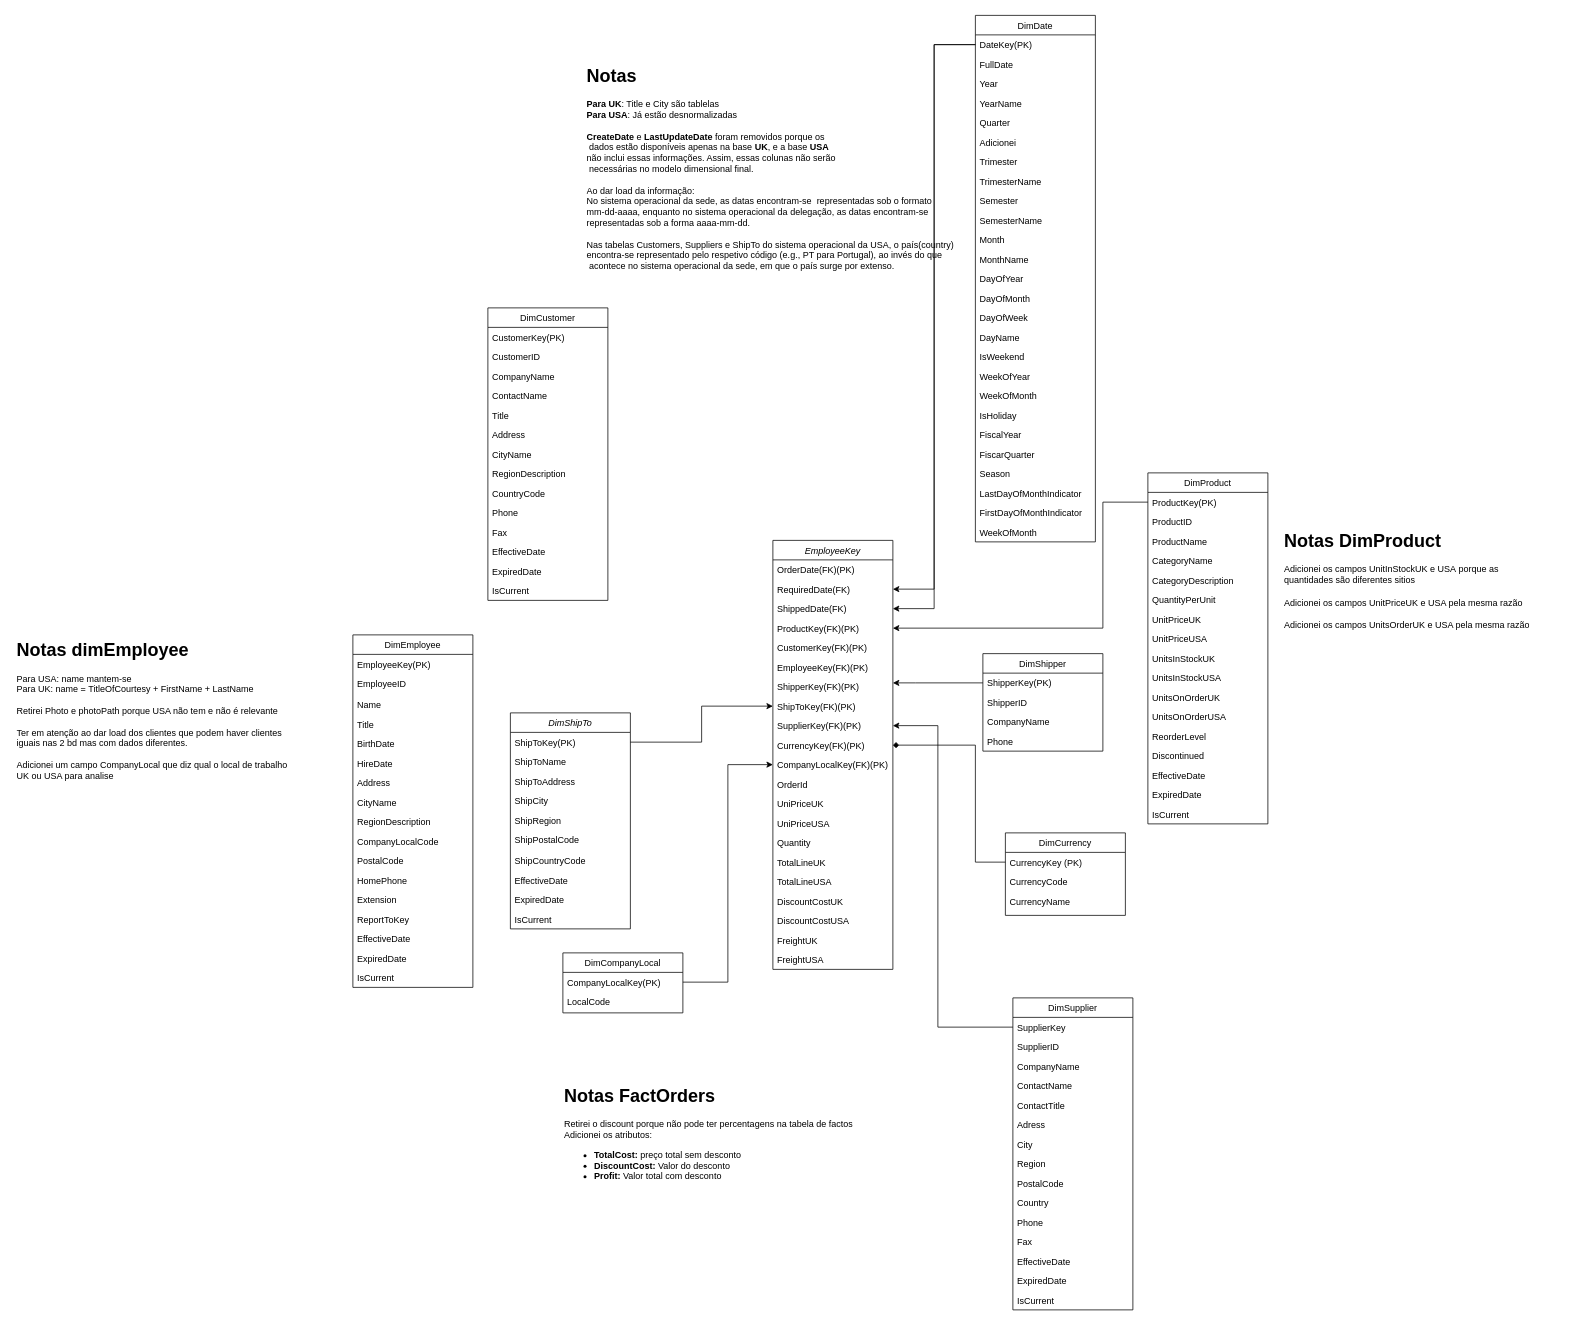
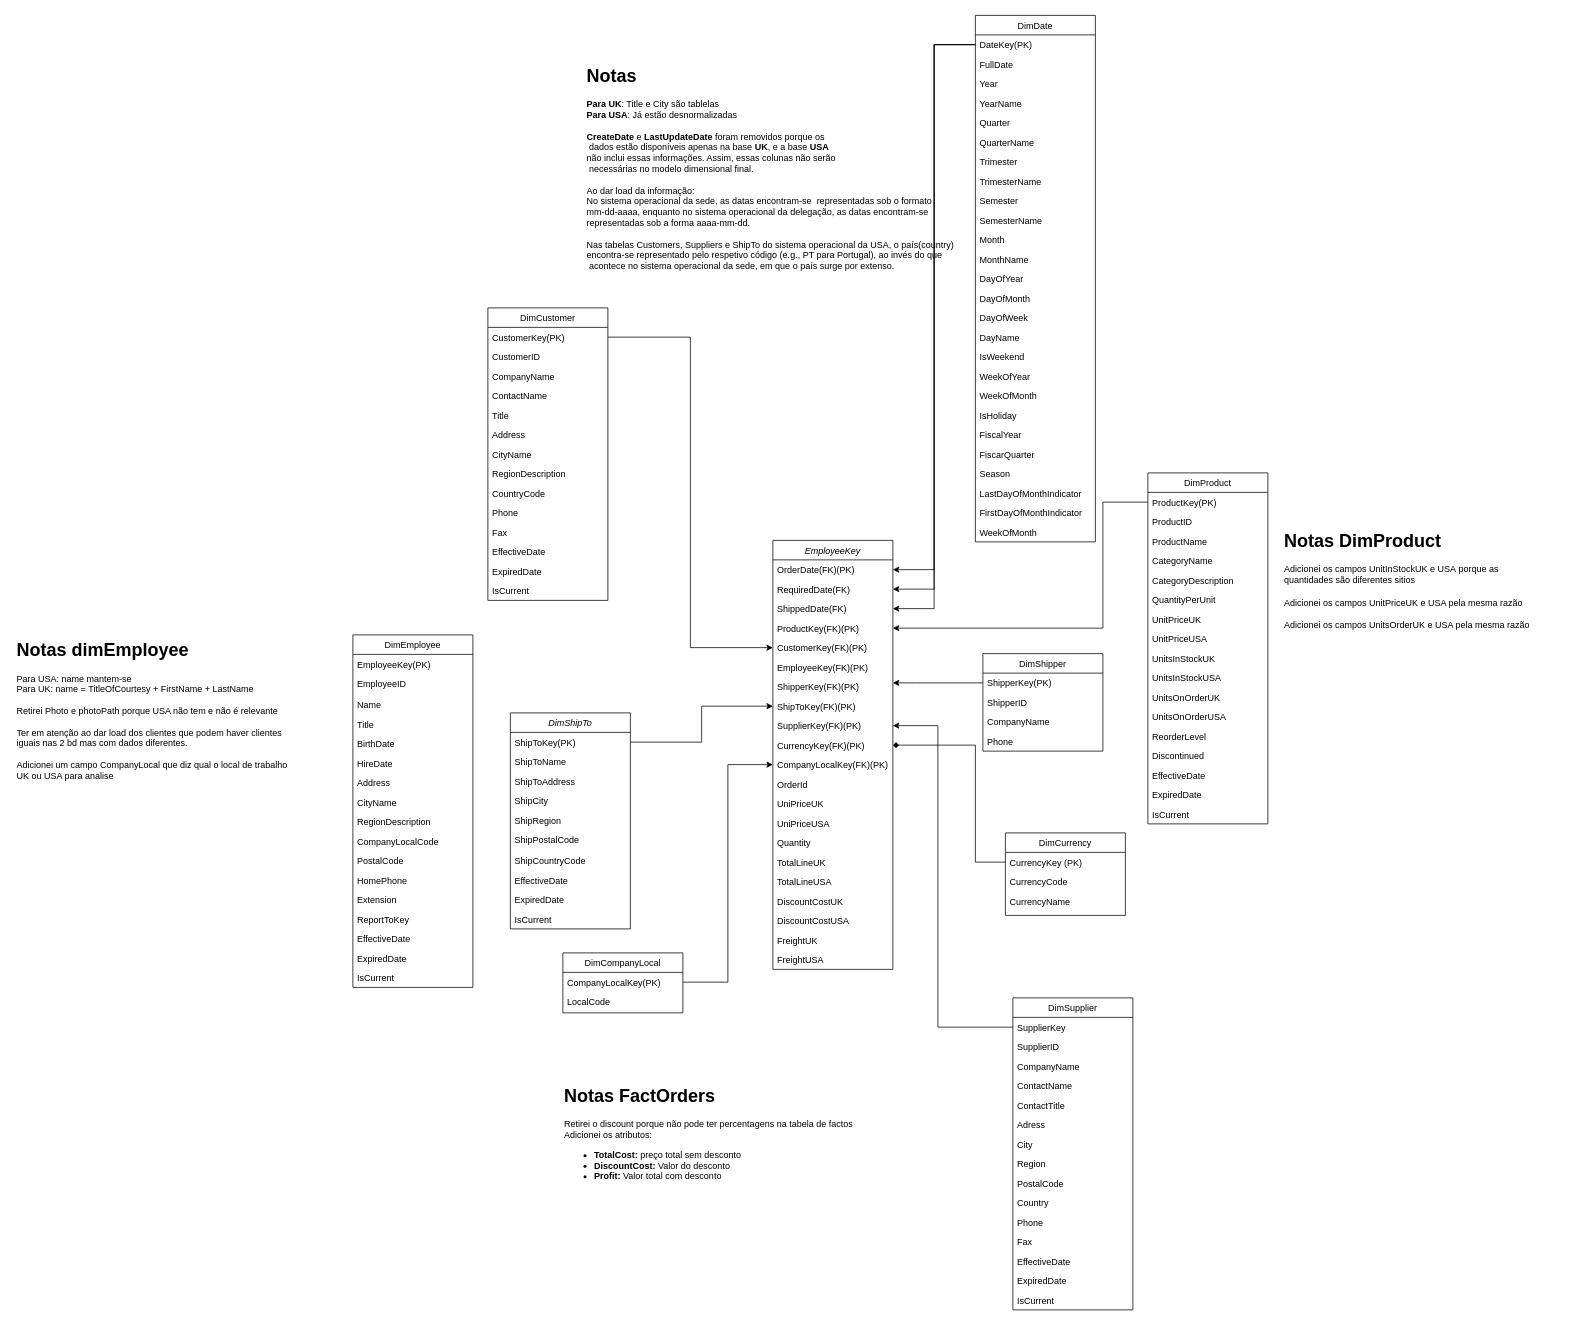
(999, 143) -> (1007, 143)
none -> (690, 529)
none -> (915, 570)
